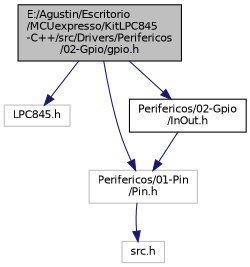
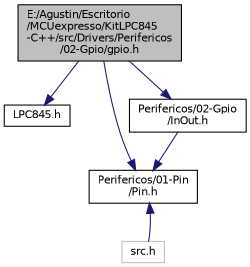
(37, 116) -> (37, 116)
(143, 187) -> (143, 187)
(136, 217) -> (150, 228)
